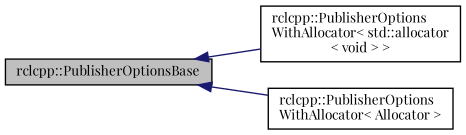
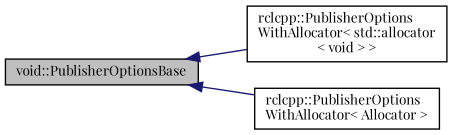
(109, 72) -> (102, 72)
